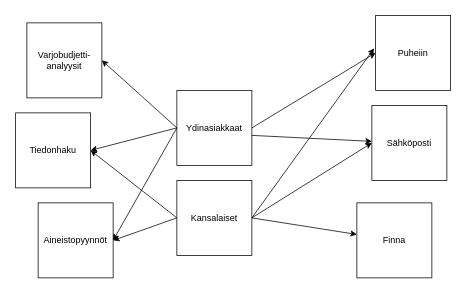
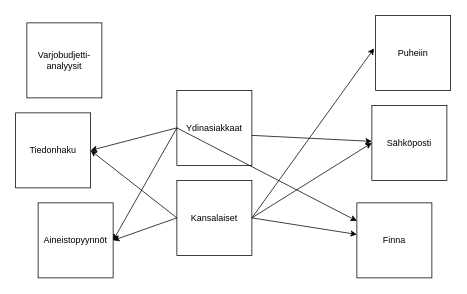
(307, 94) -> none
(141, 96) -> (264, 173)
